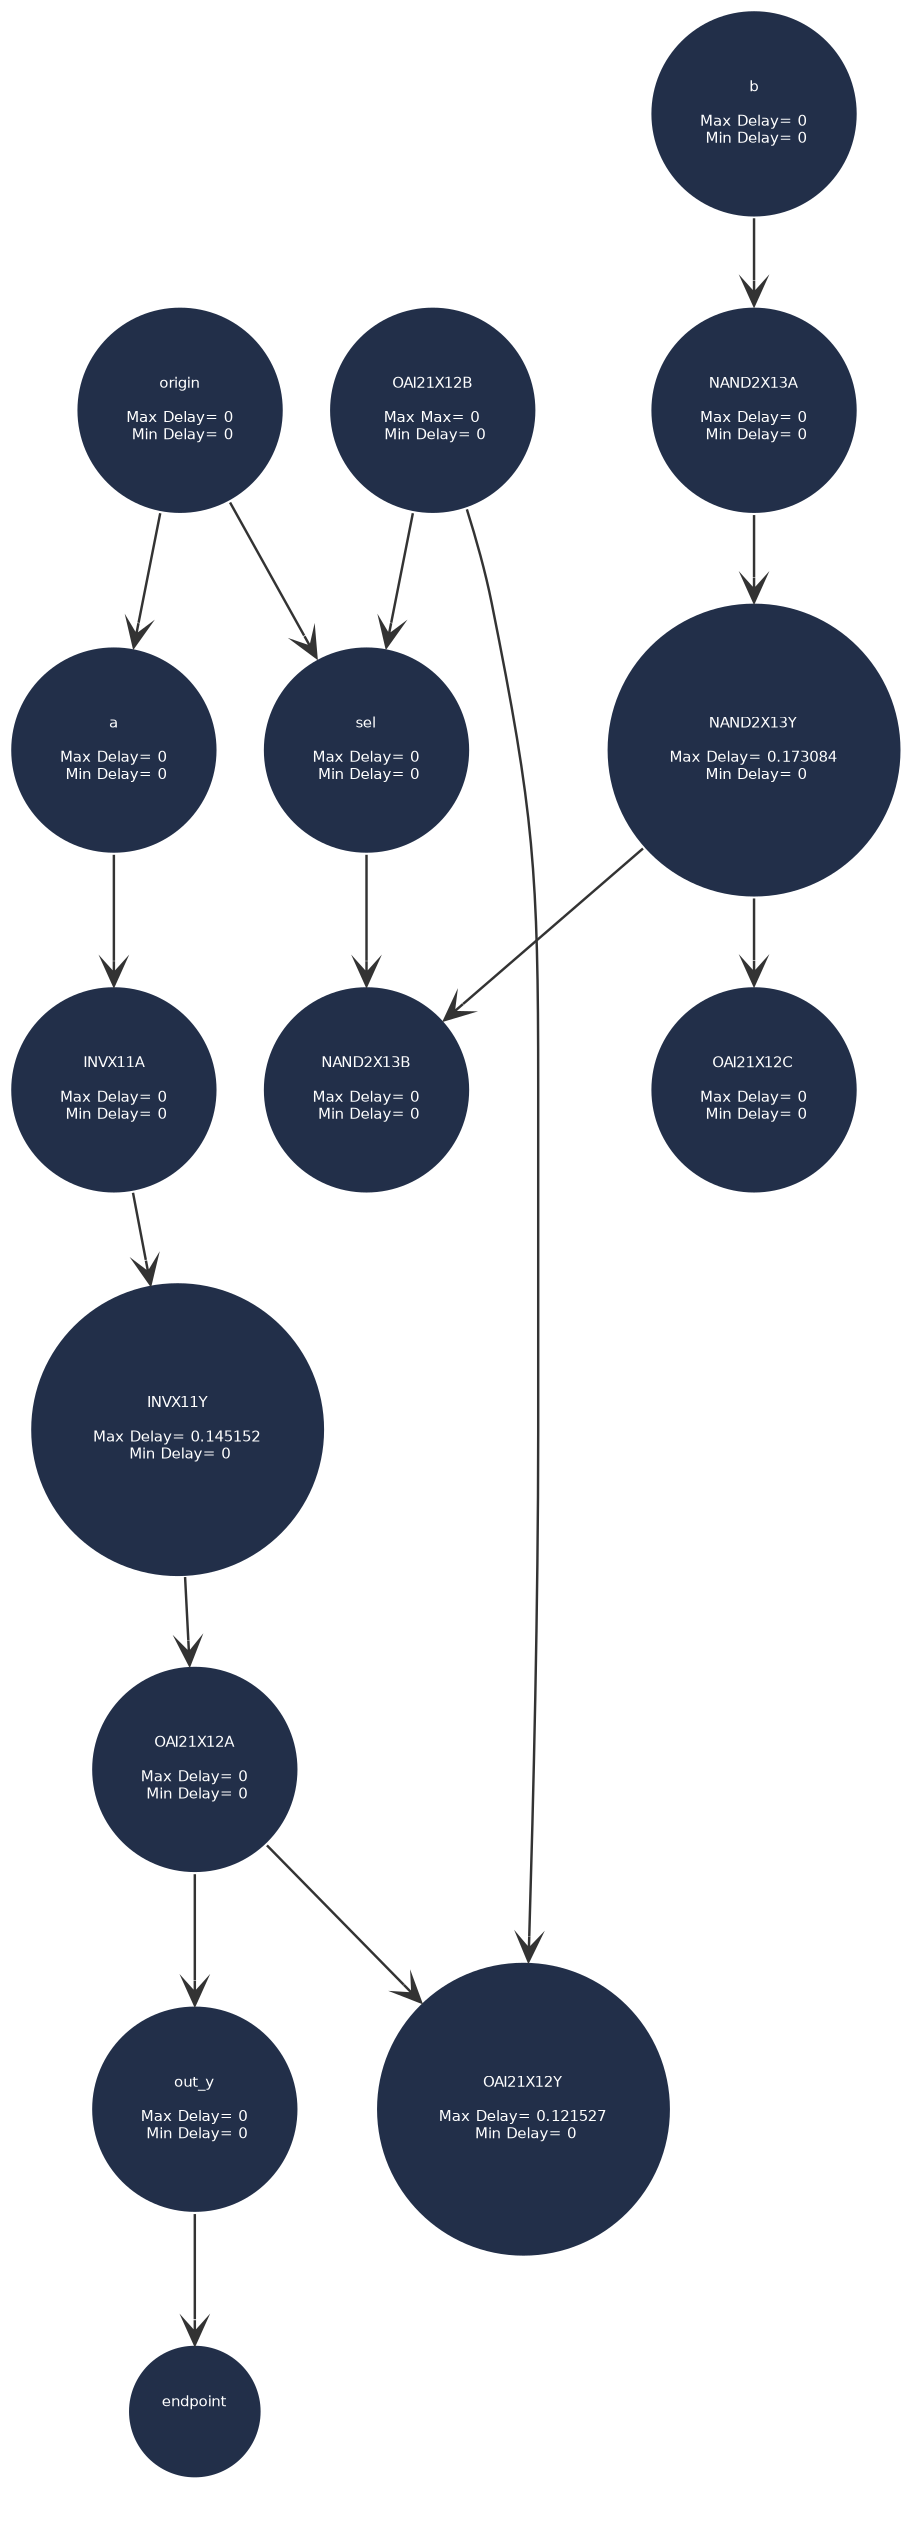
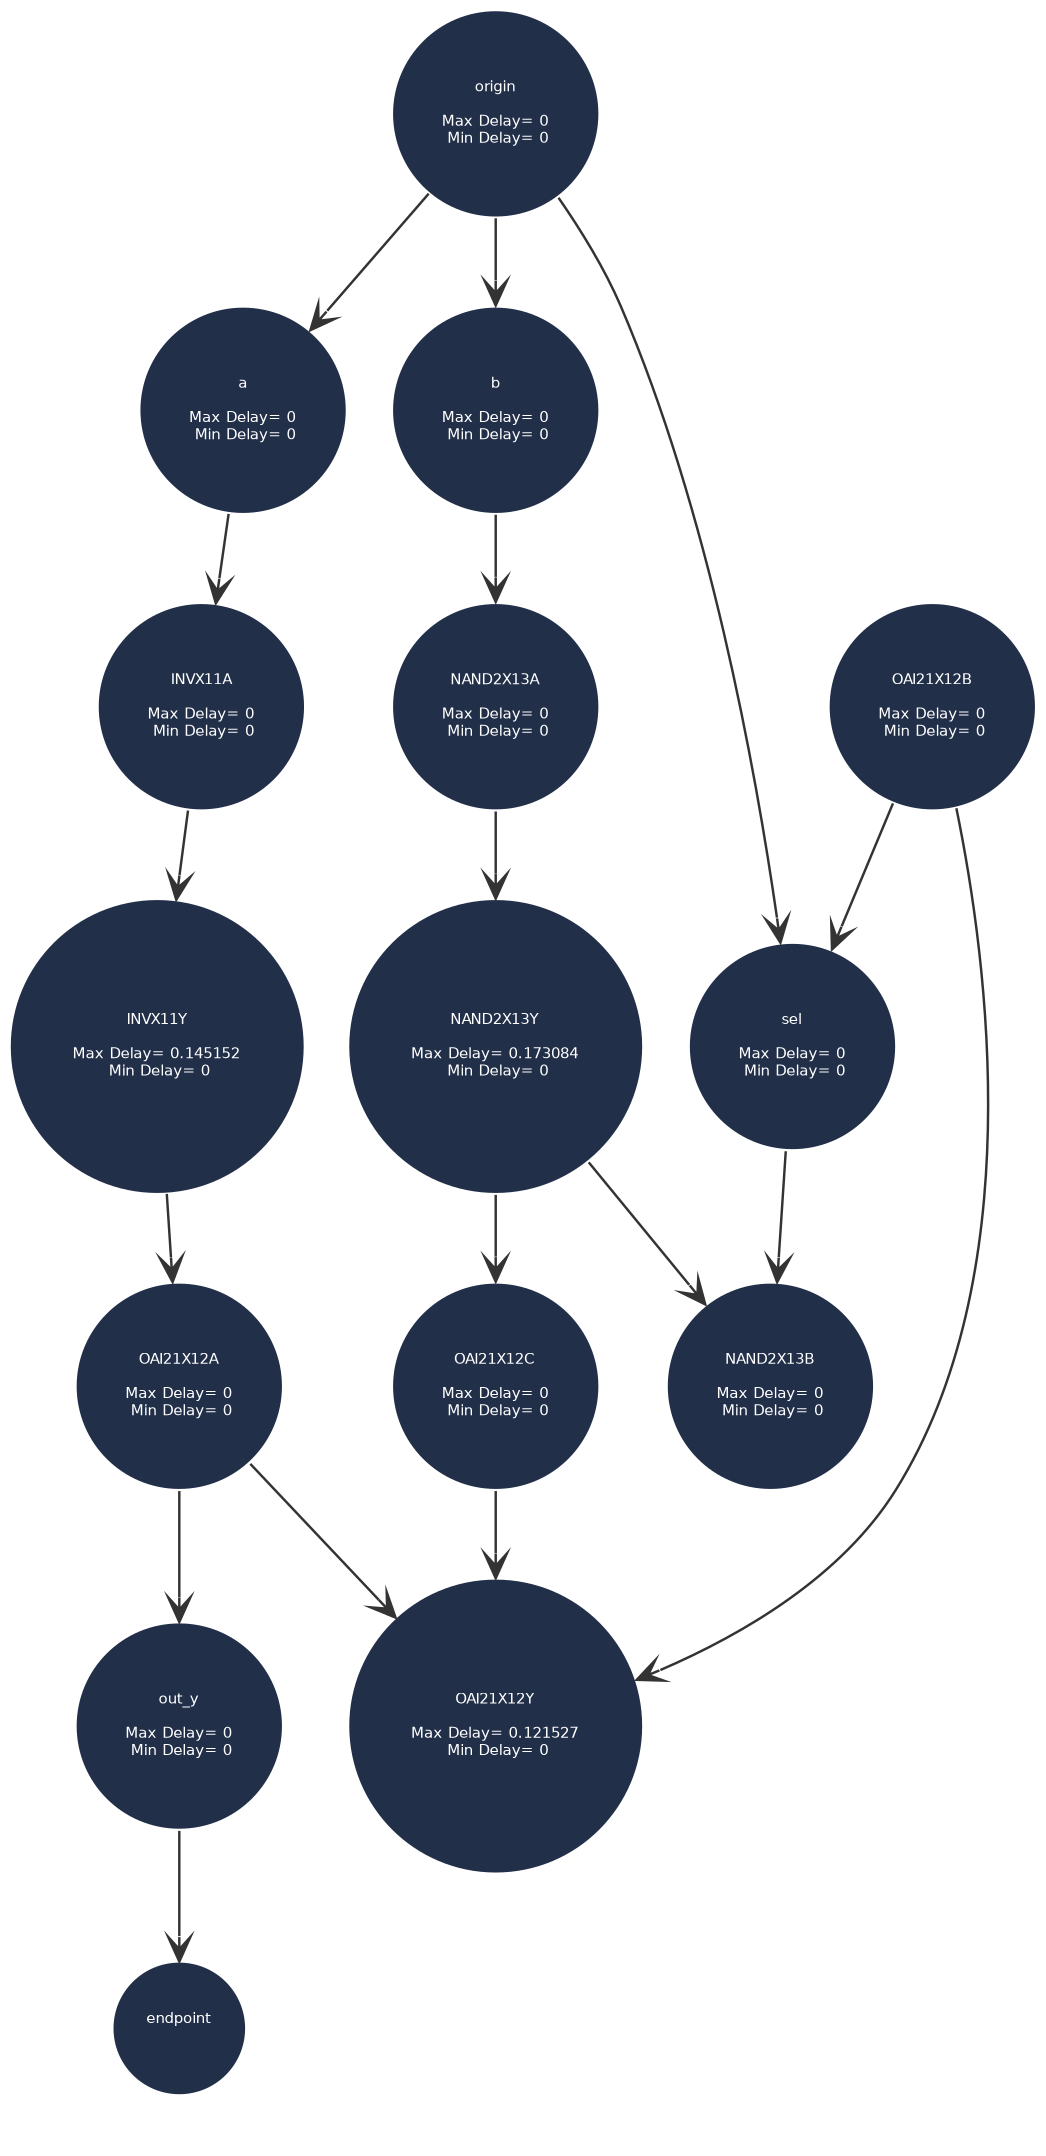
none -> (496, 249)
(433, 410) -> (932, 707)
none -> (496, 1522)
